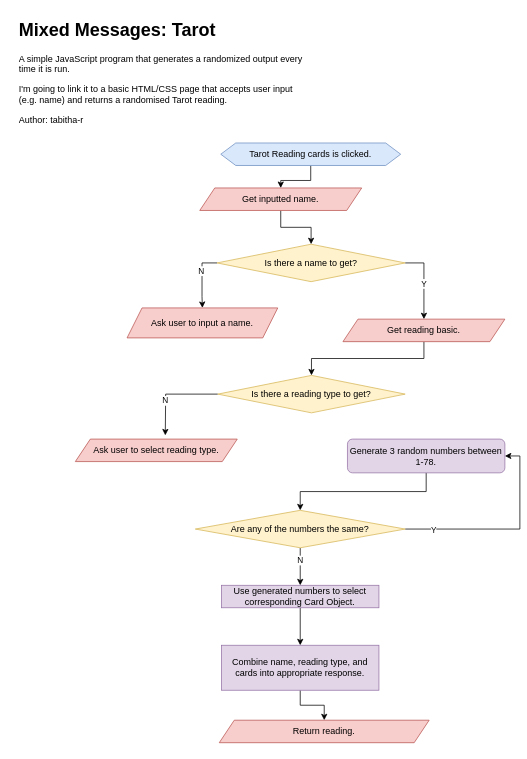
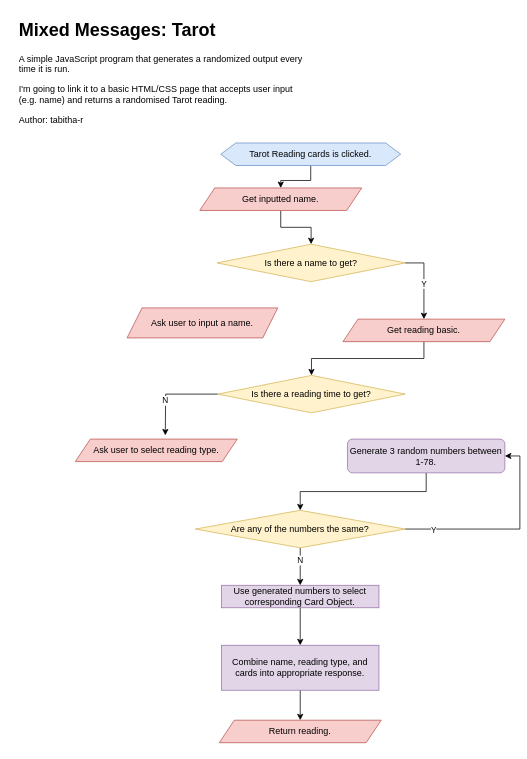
(202, 268) -> none
(312, 394) -> (312, 394)
(324, 732) -> (300, 732)
